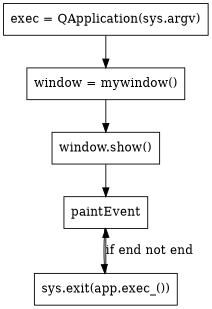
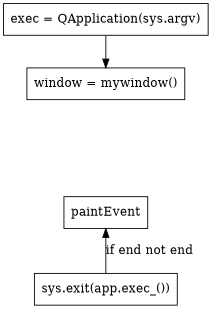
(106, 148) -> none
(104, 246) -> none
